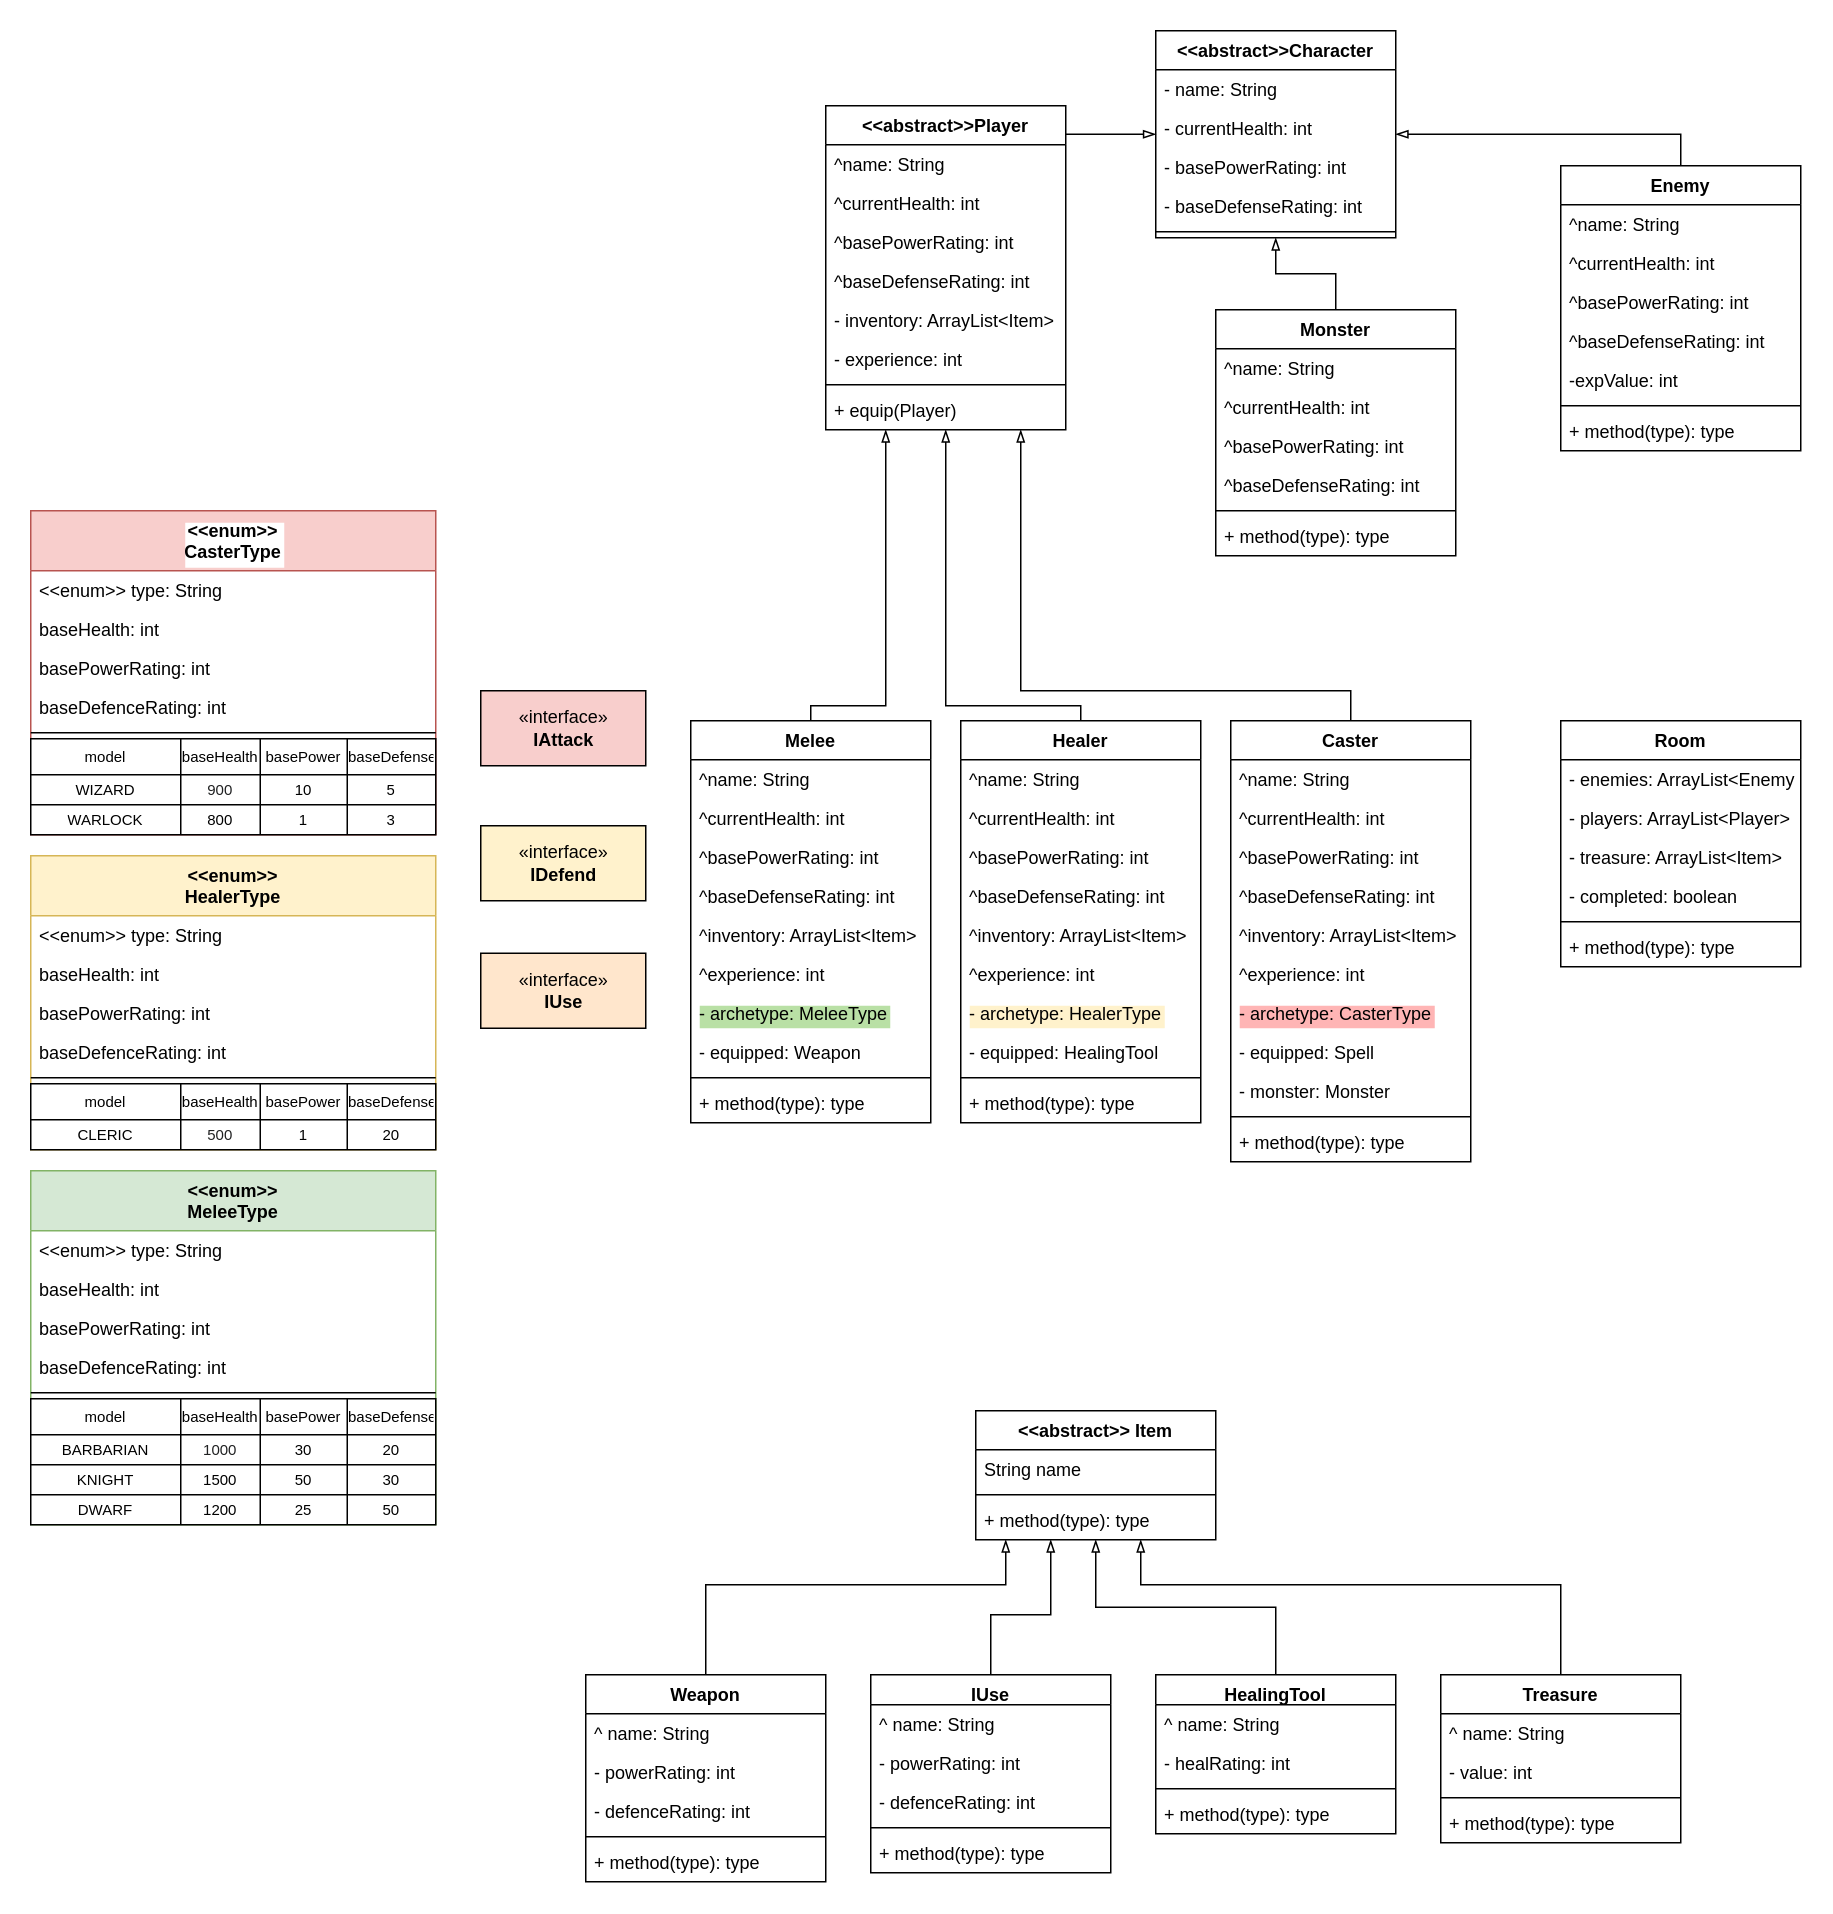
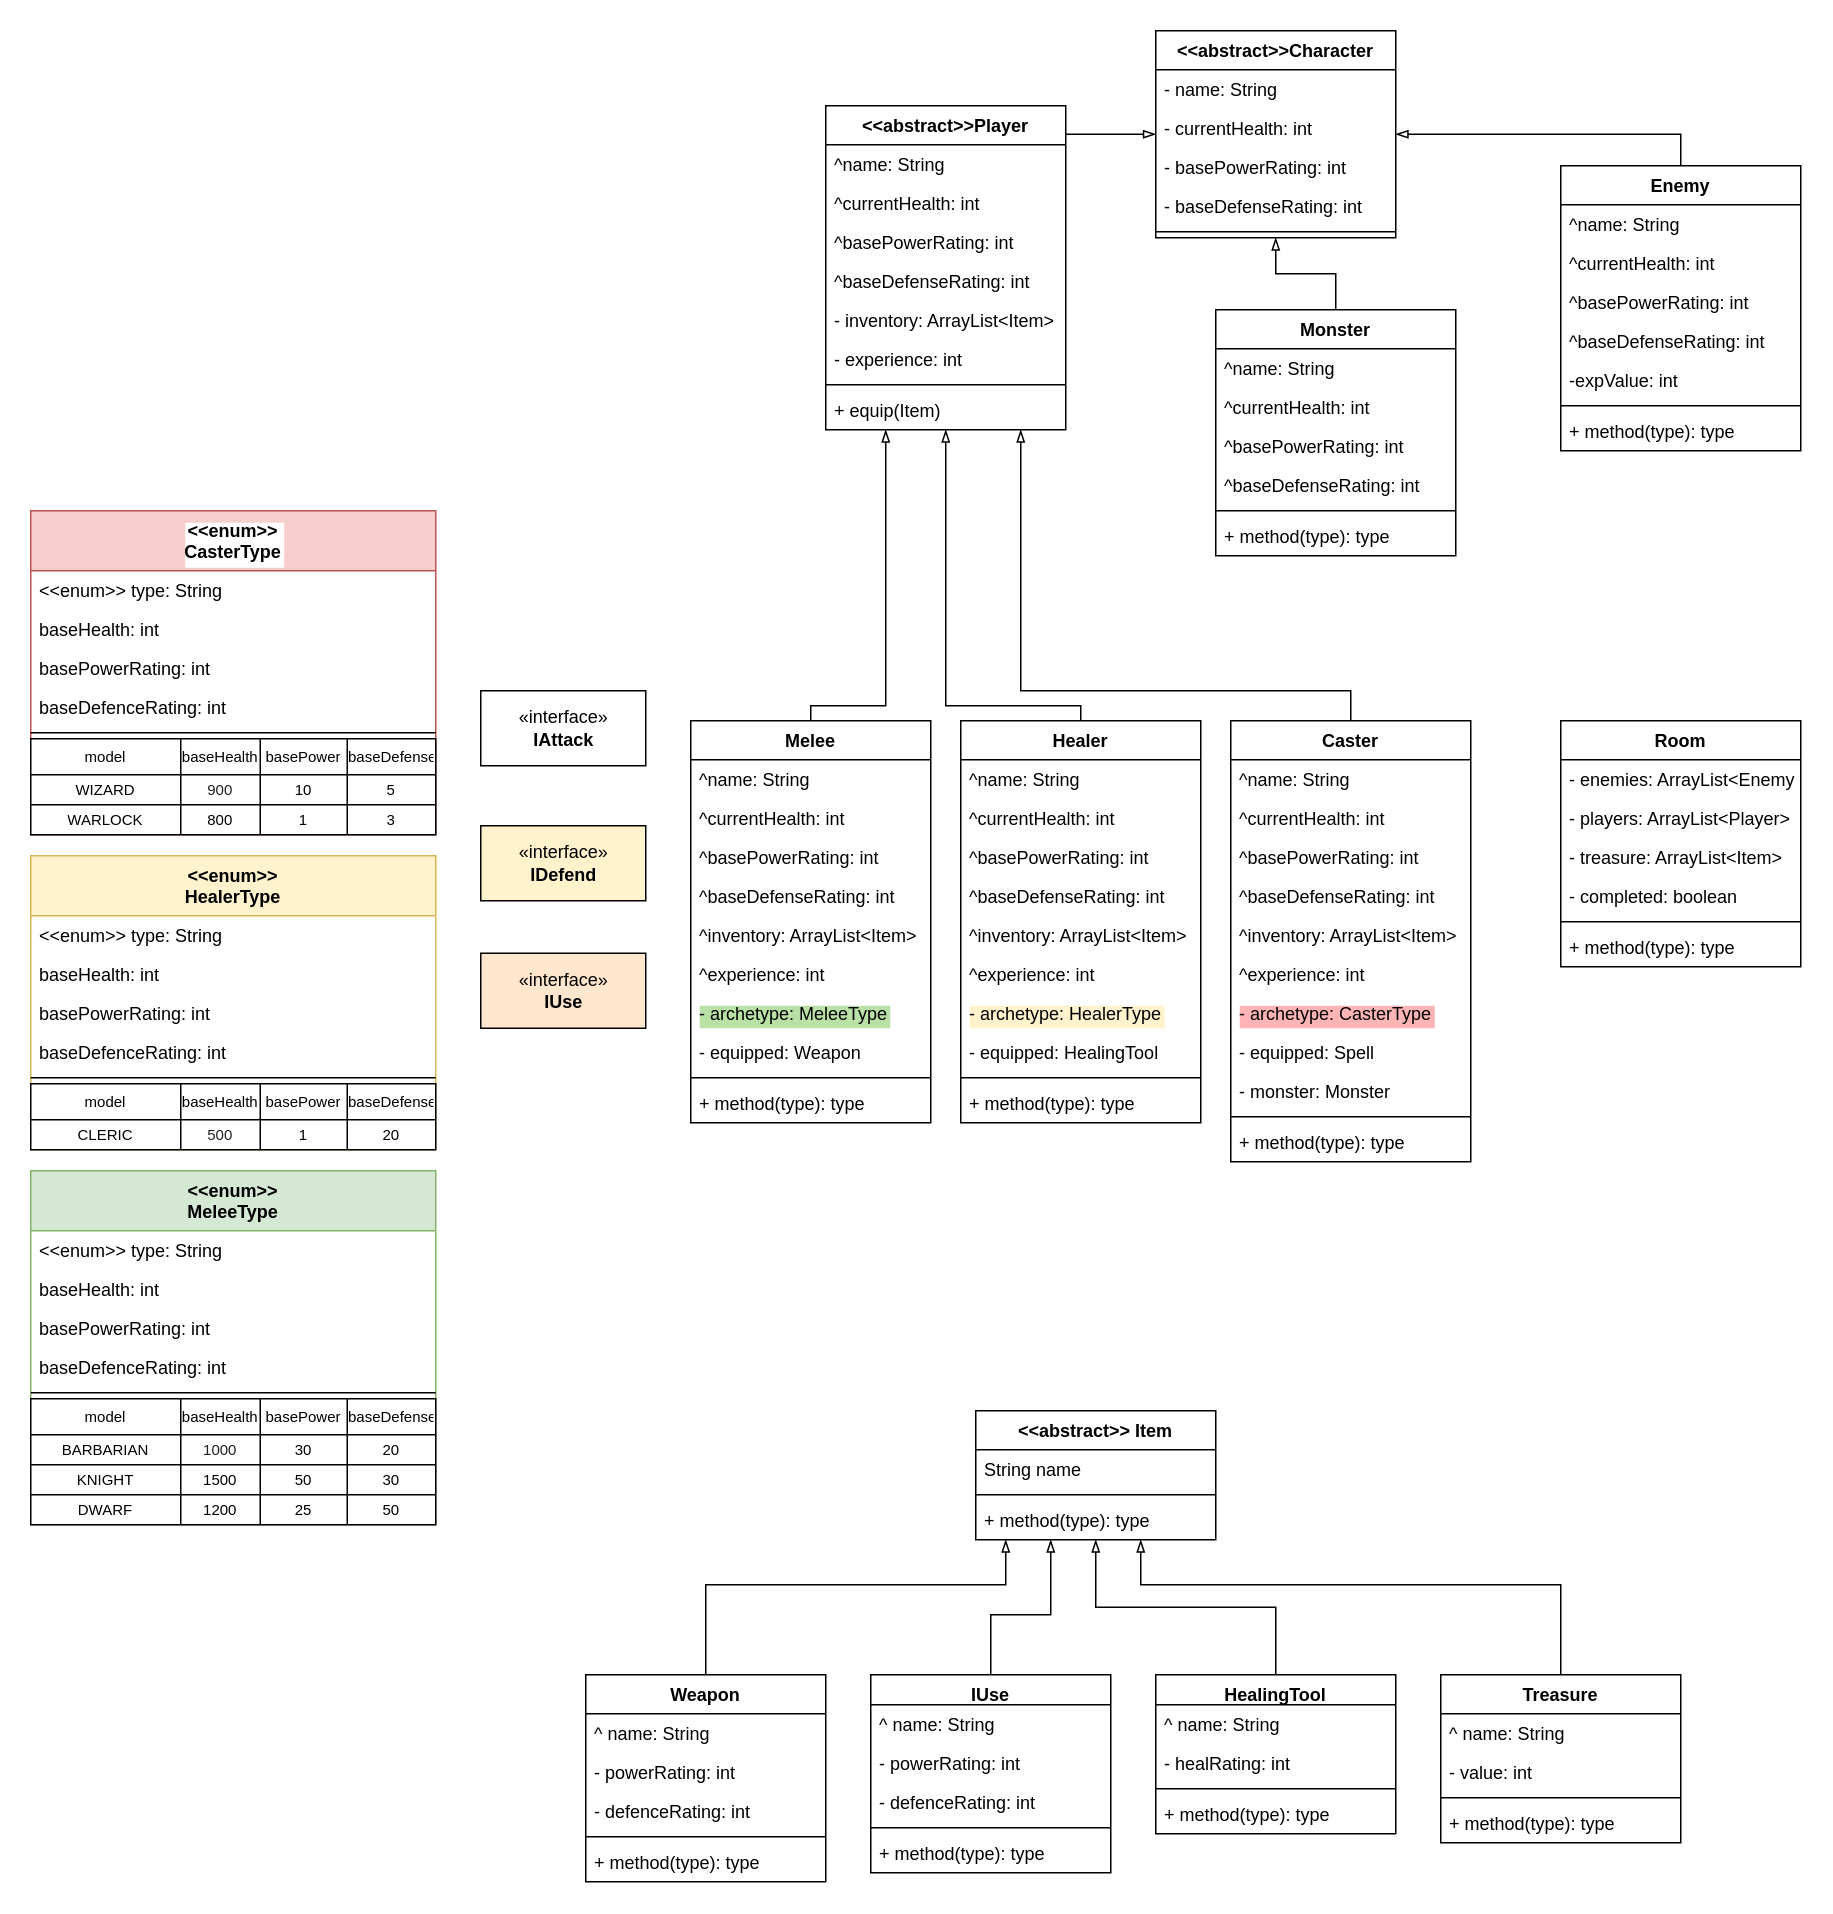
(903, 411) -> (895, 411)
(563, 728) -> (563, 728)
